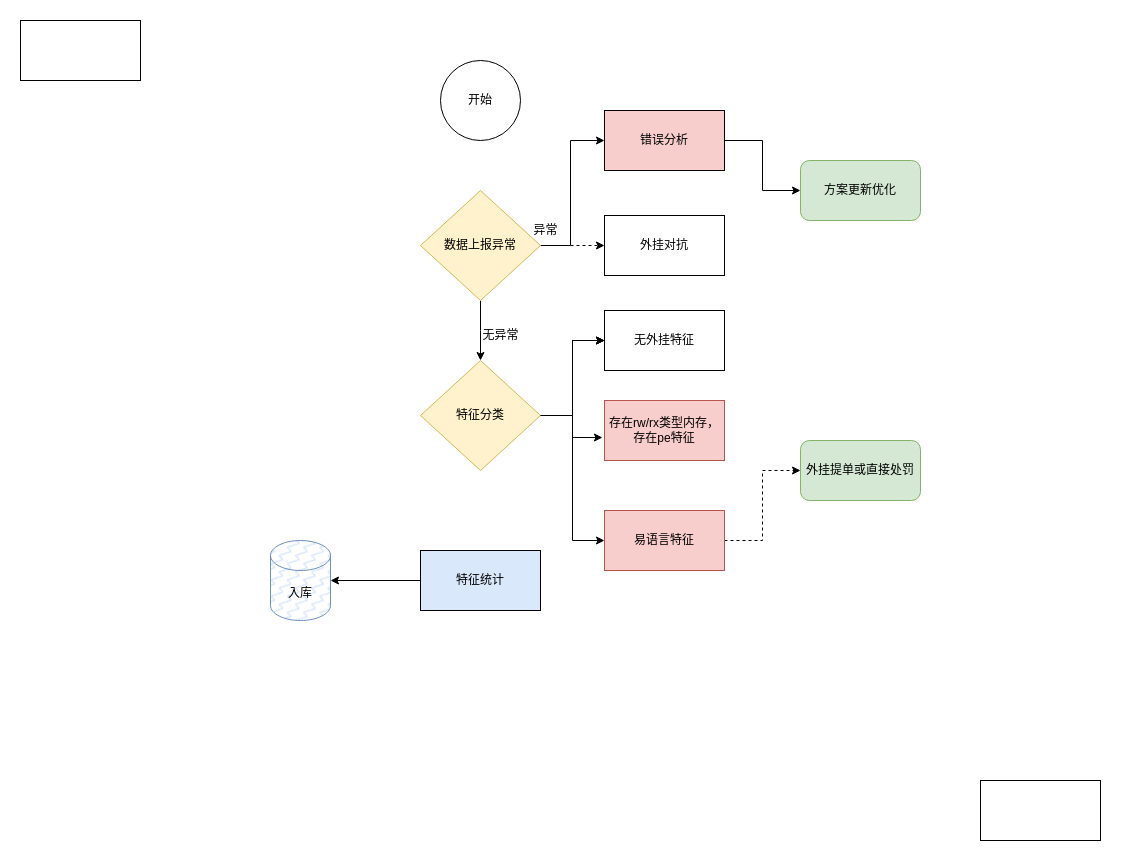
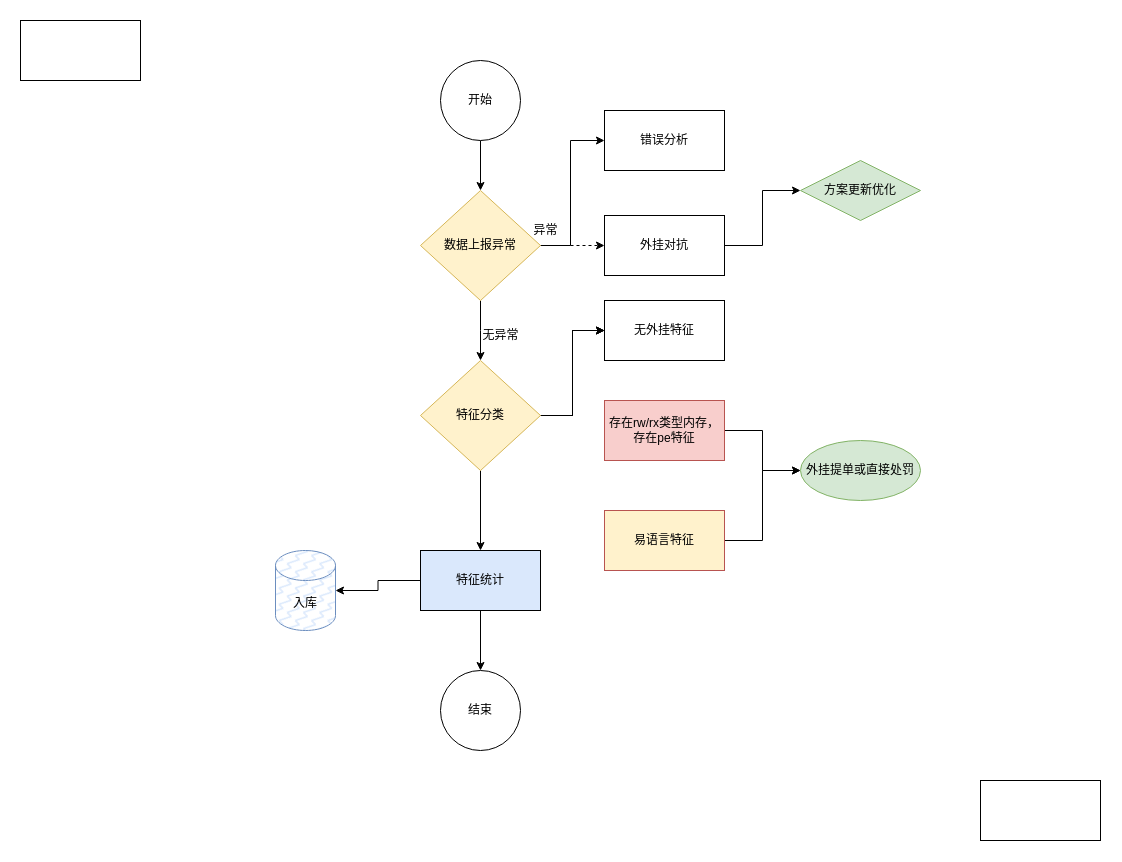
(665, 141) -> (665, 141)
(763, 146) -> none
none -> (481, 162)
(861, 191) -> (861, 191)
none -> (763, 238)
(665, 341) -> (665, 331)
none -> (763, 431)
(585, 438) -> none
(861, 471) -> (861, 471)
(573, 503) -> none
none -> (481, 507)
(763, 525) -> (763, 525)
(665, 541) -> (665, 541)
(301, 581) -> (306, 591)
none -> (481, 637)
none -> (481, 711)
